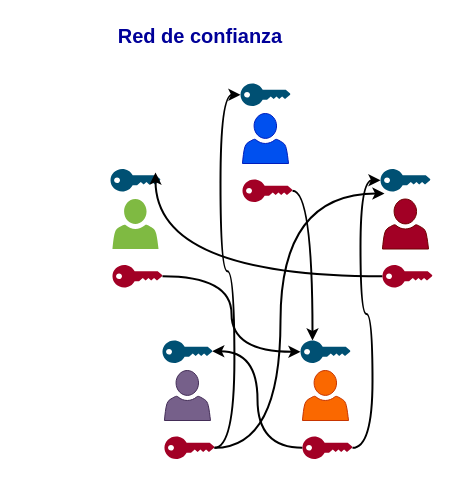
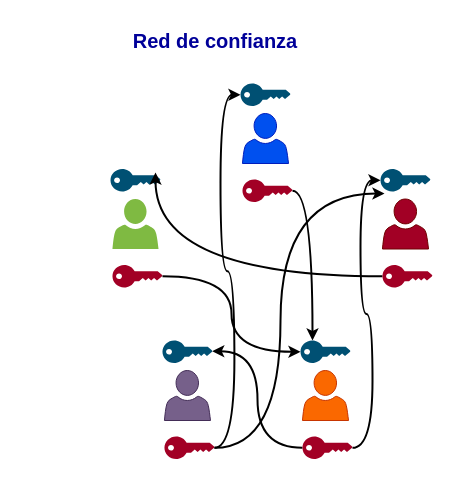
(201, 36) -> (216, 41)
